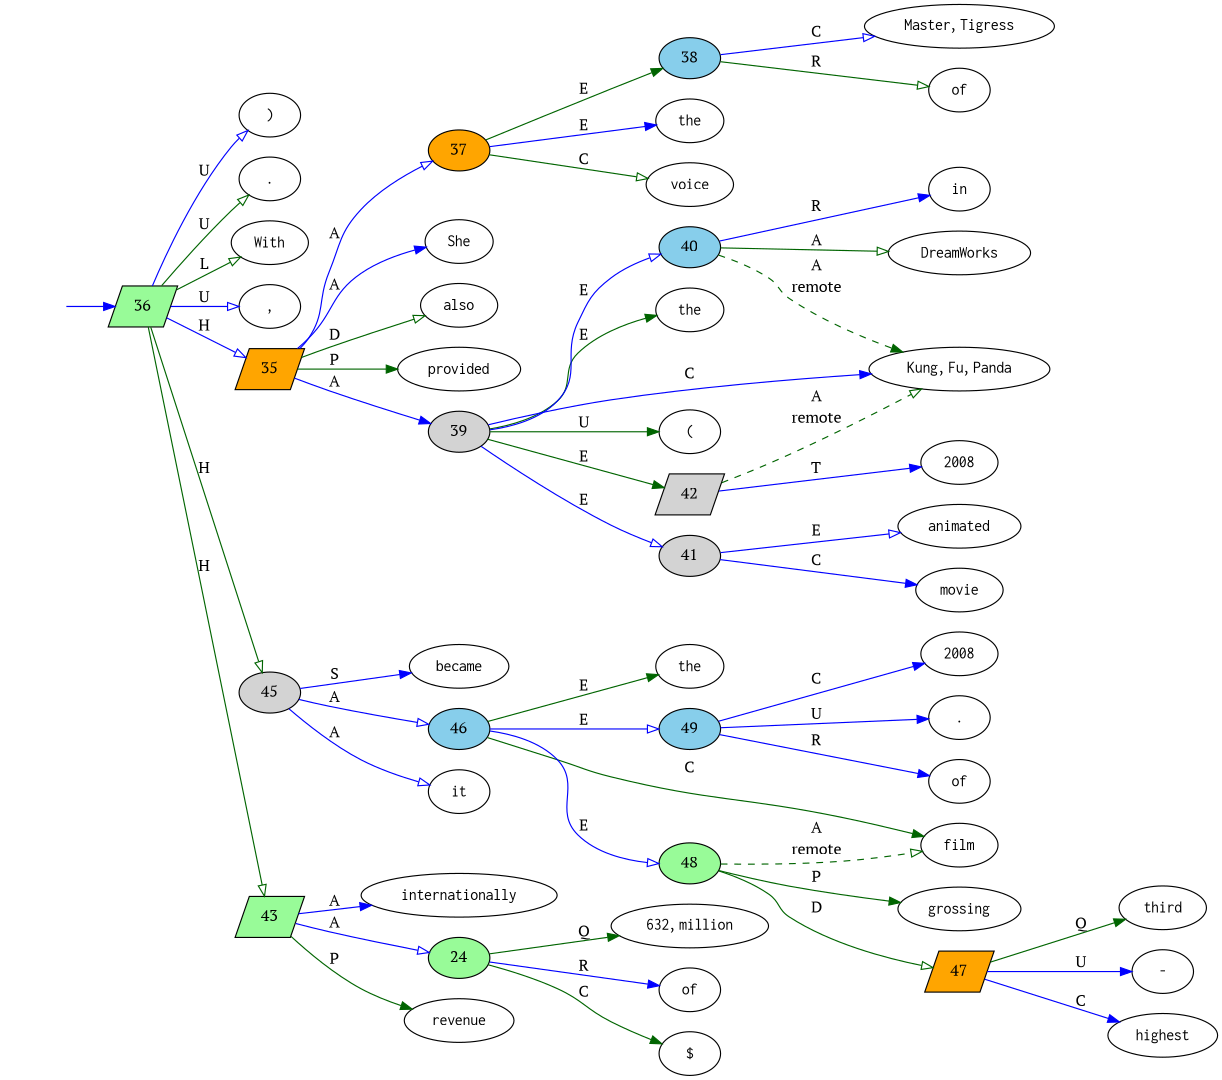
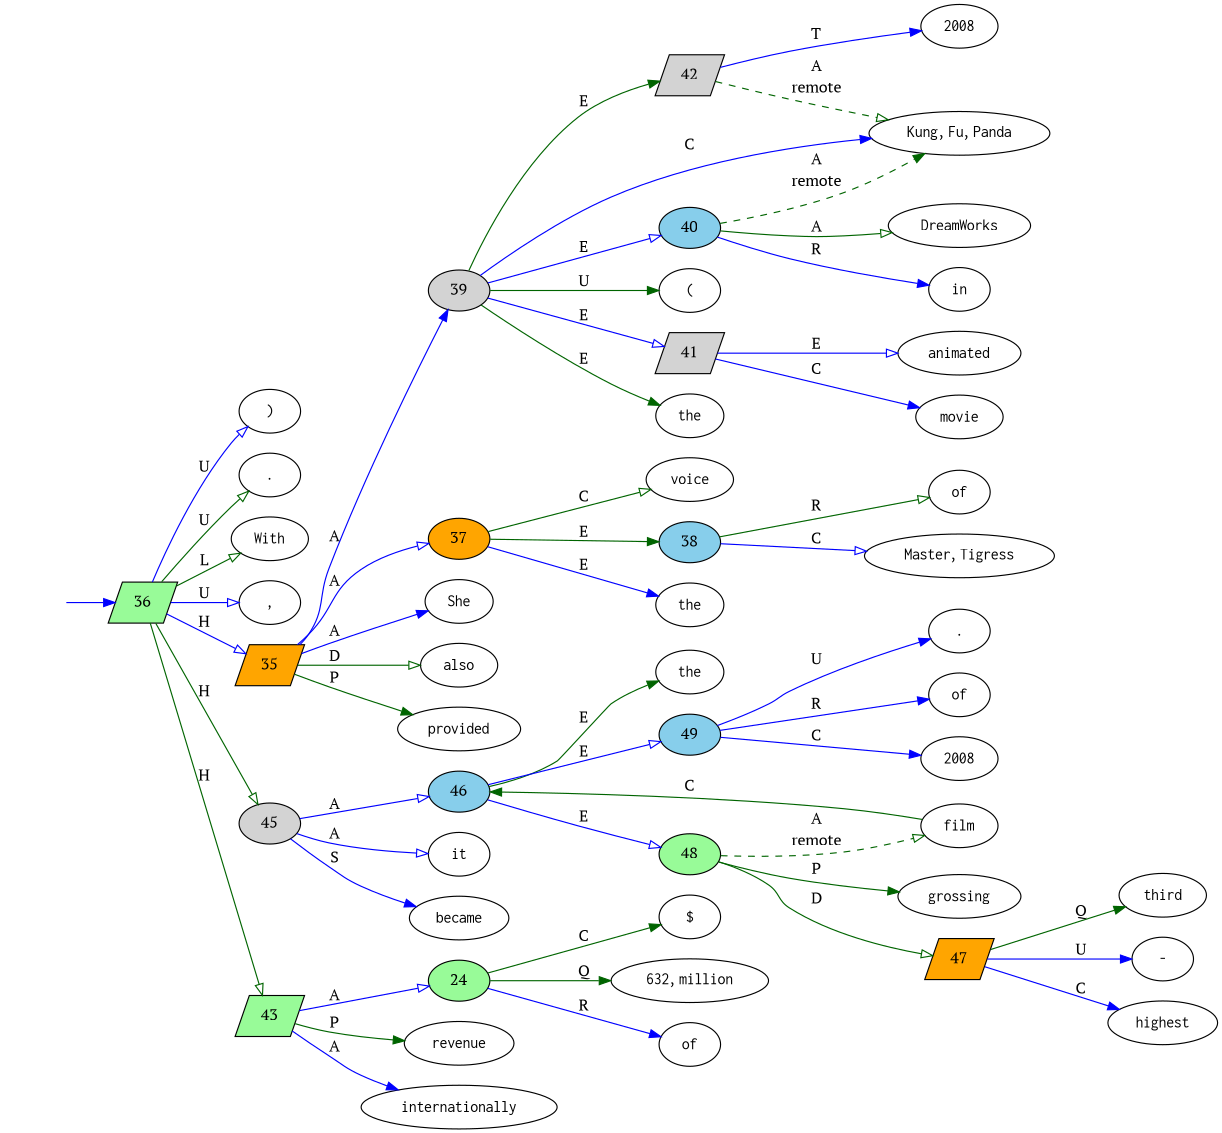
(690, 556) -> (690, 353)
(698, 794) -> (712, 799)
